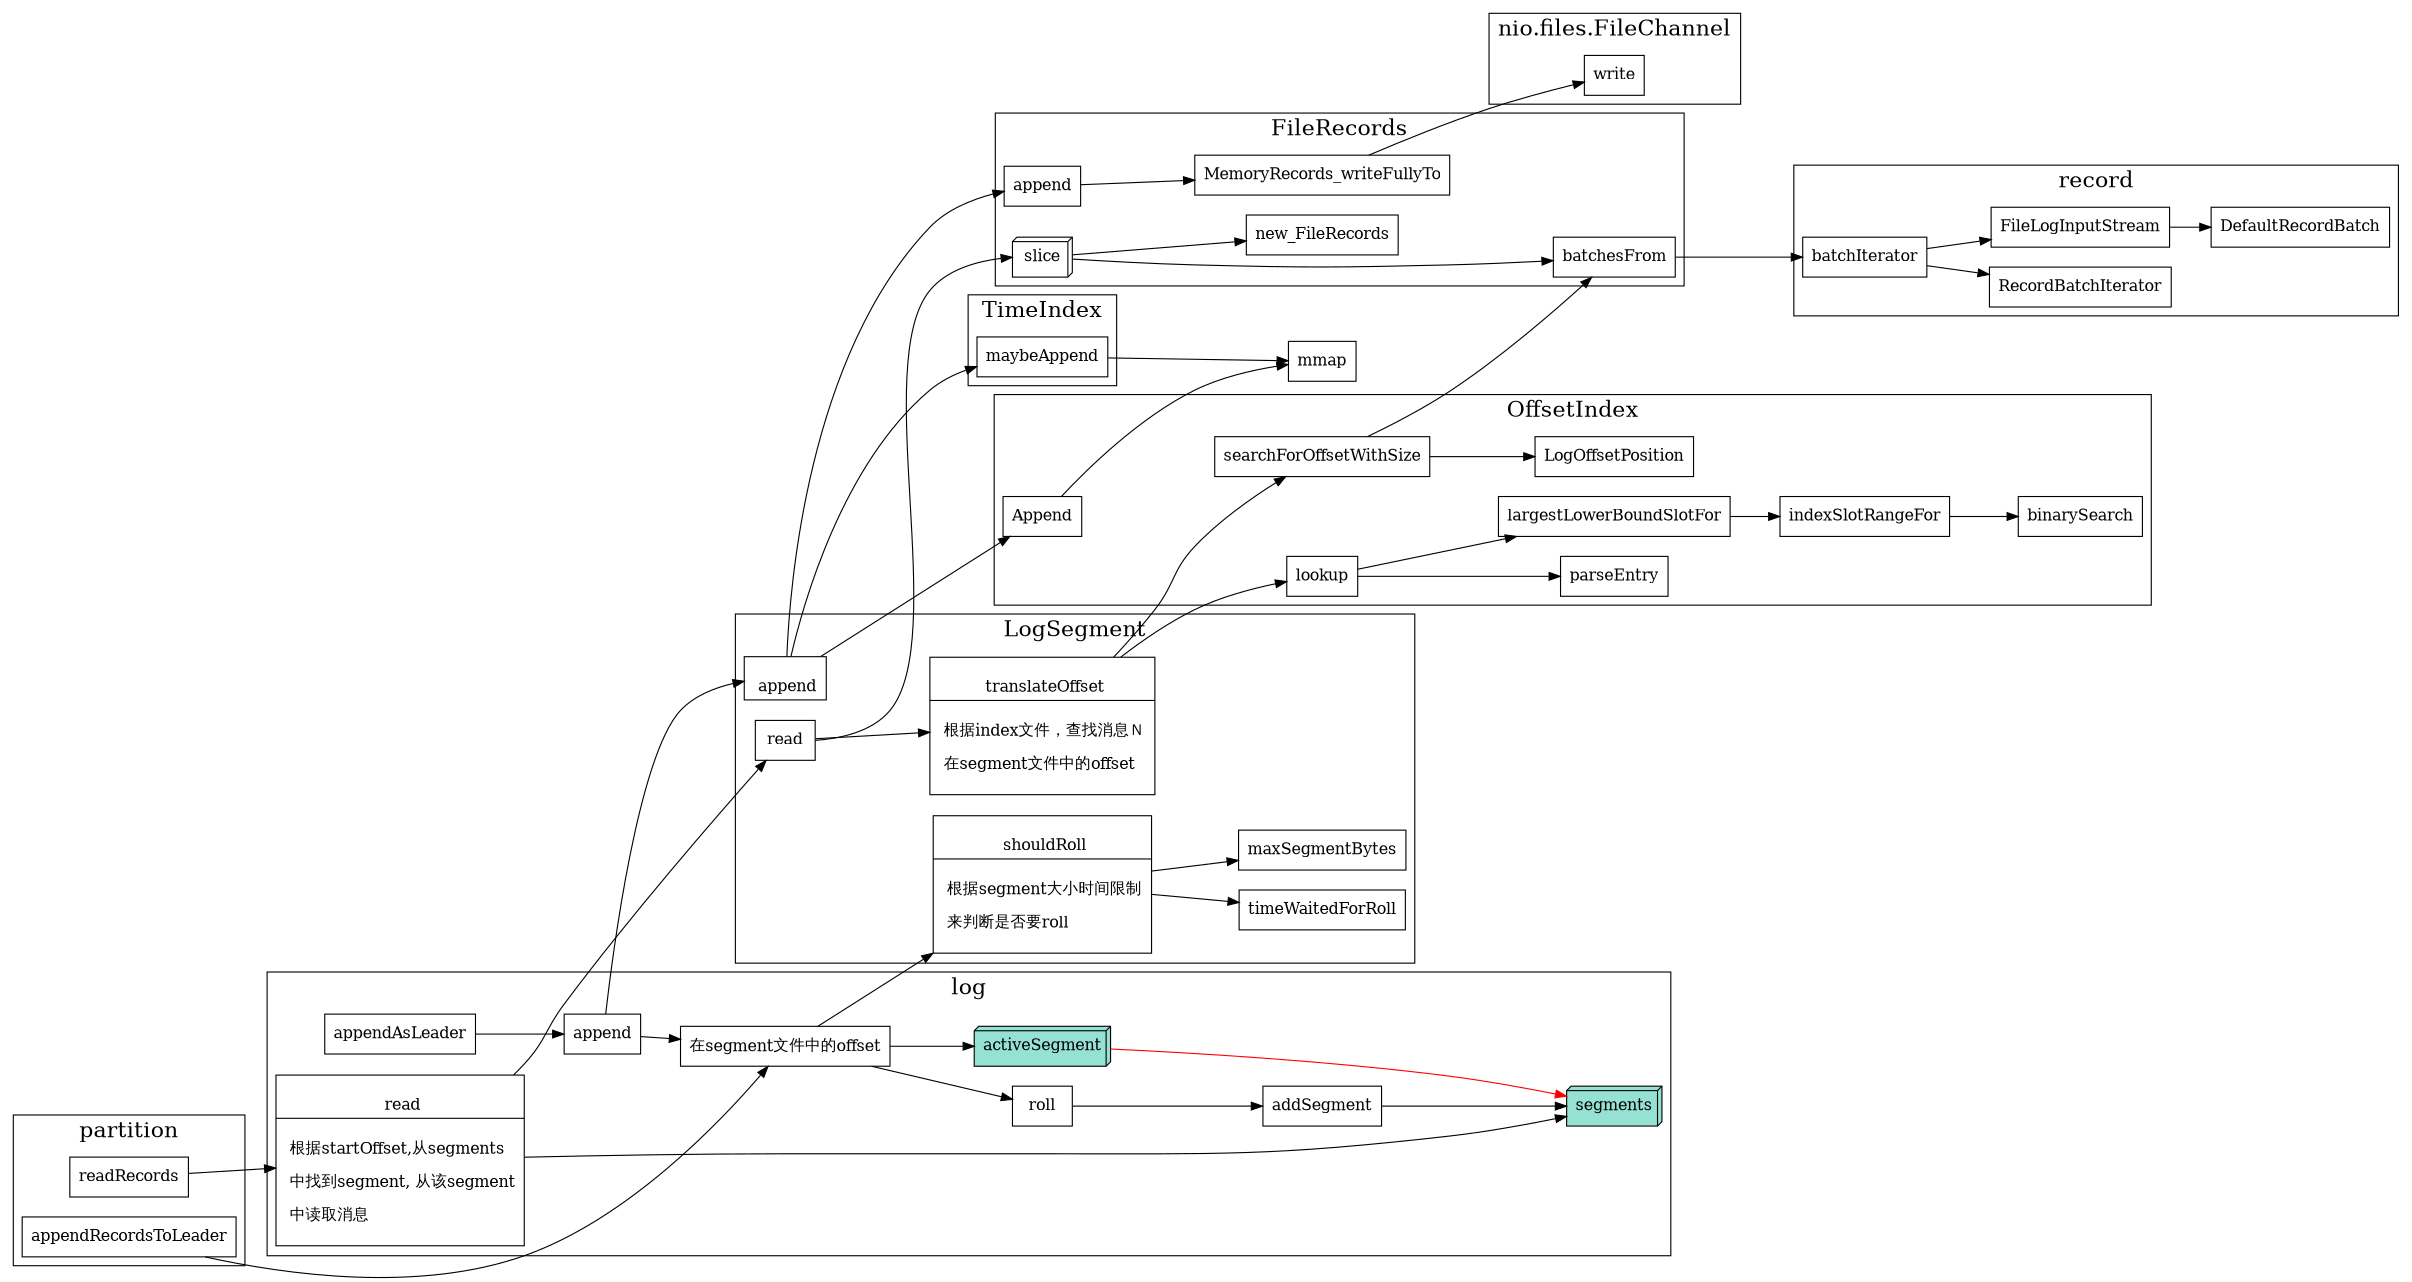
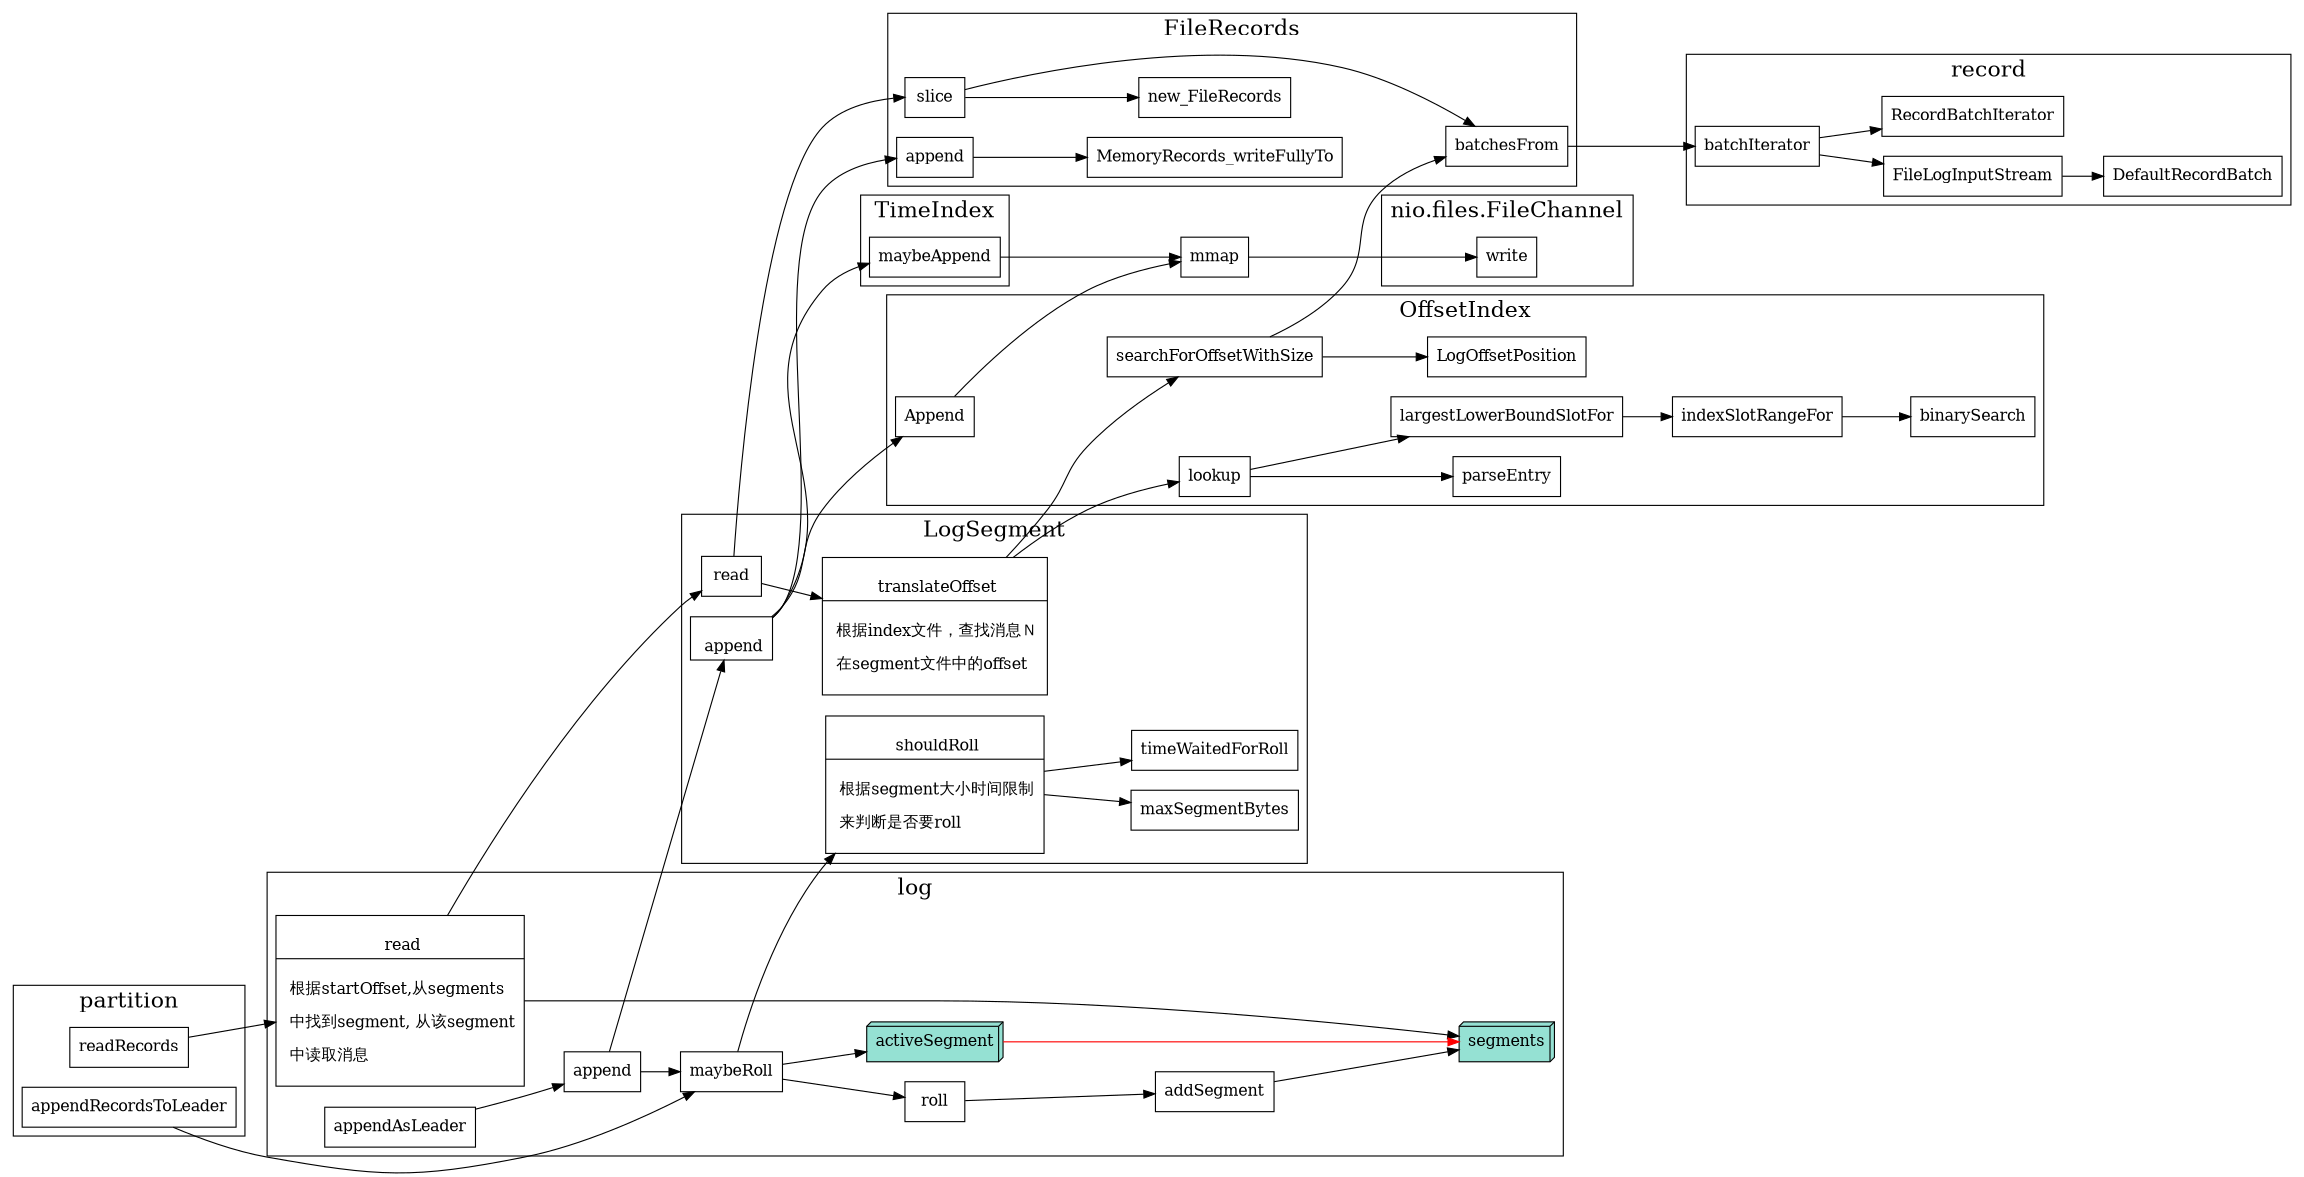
(1454, 121) -> (1346, 257)
(1042, 257) -> (935, 98)
(785, 1046) -> (732, 1072)
